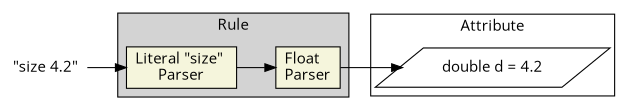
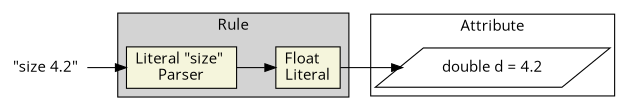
(308, 68) -> (308, 68)
